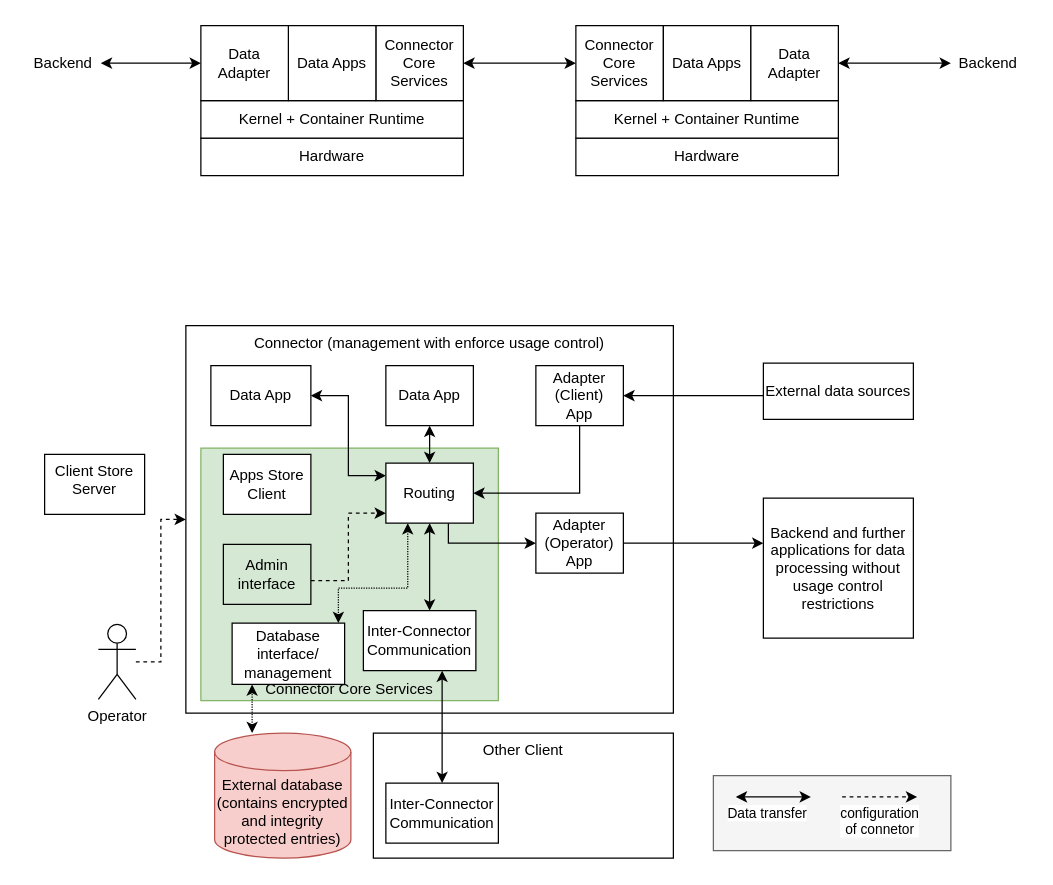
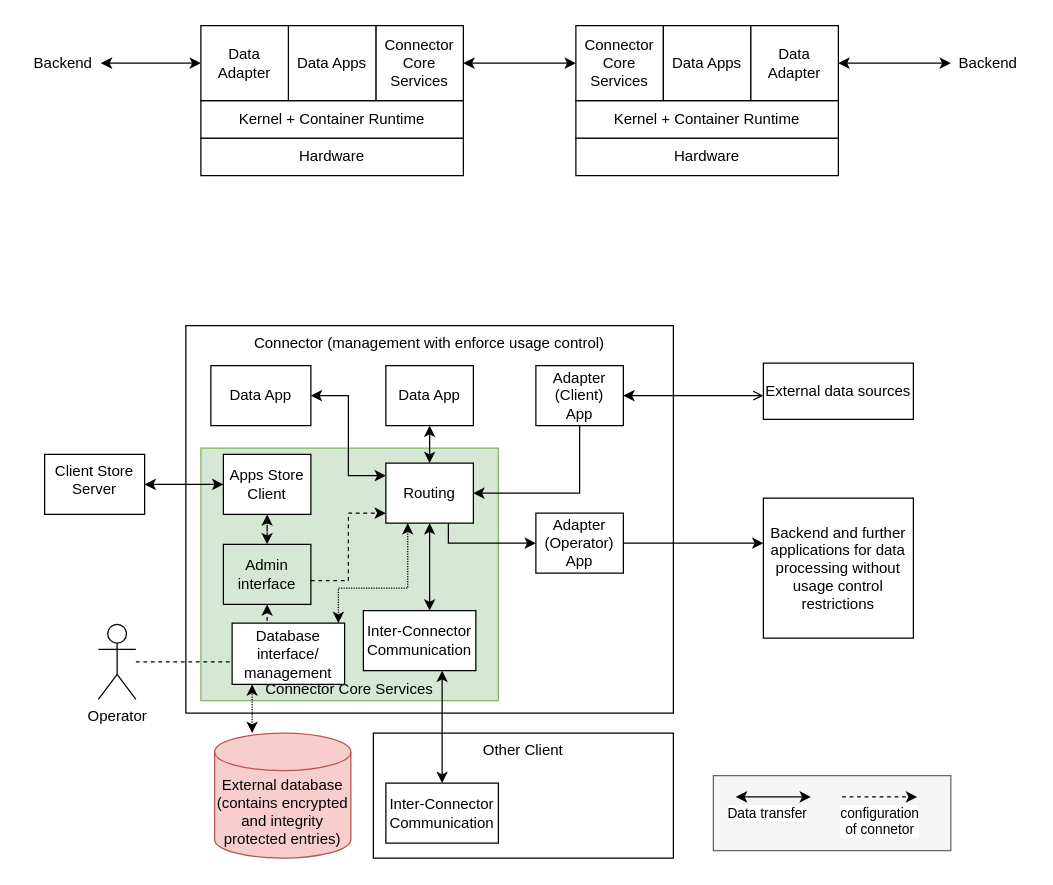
(757, 396) -> (756, 396)
none -> (184, 484)
none -> (267, 529)
(161, 581) -> (197, 662)
